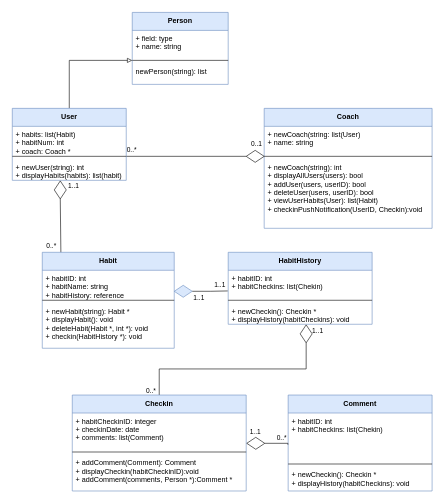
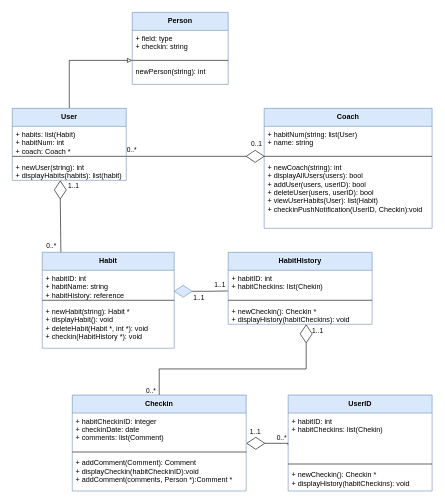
(157, 38) -> (157, 38)
(177, 71) -> (176, 71)
(320, 134) -> (320, 134)
(360, 403) -> (360, 403)
